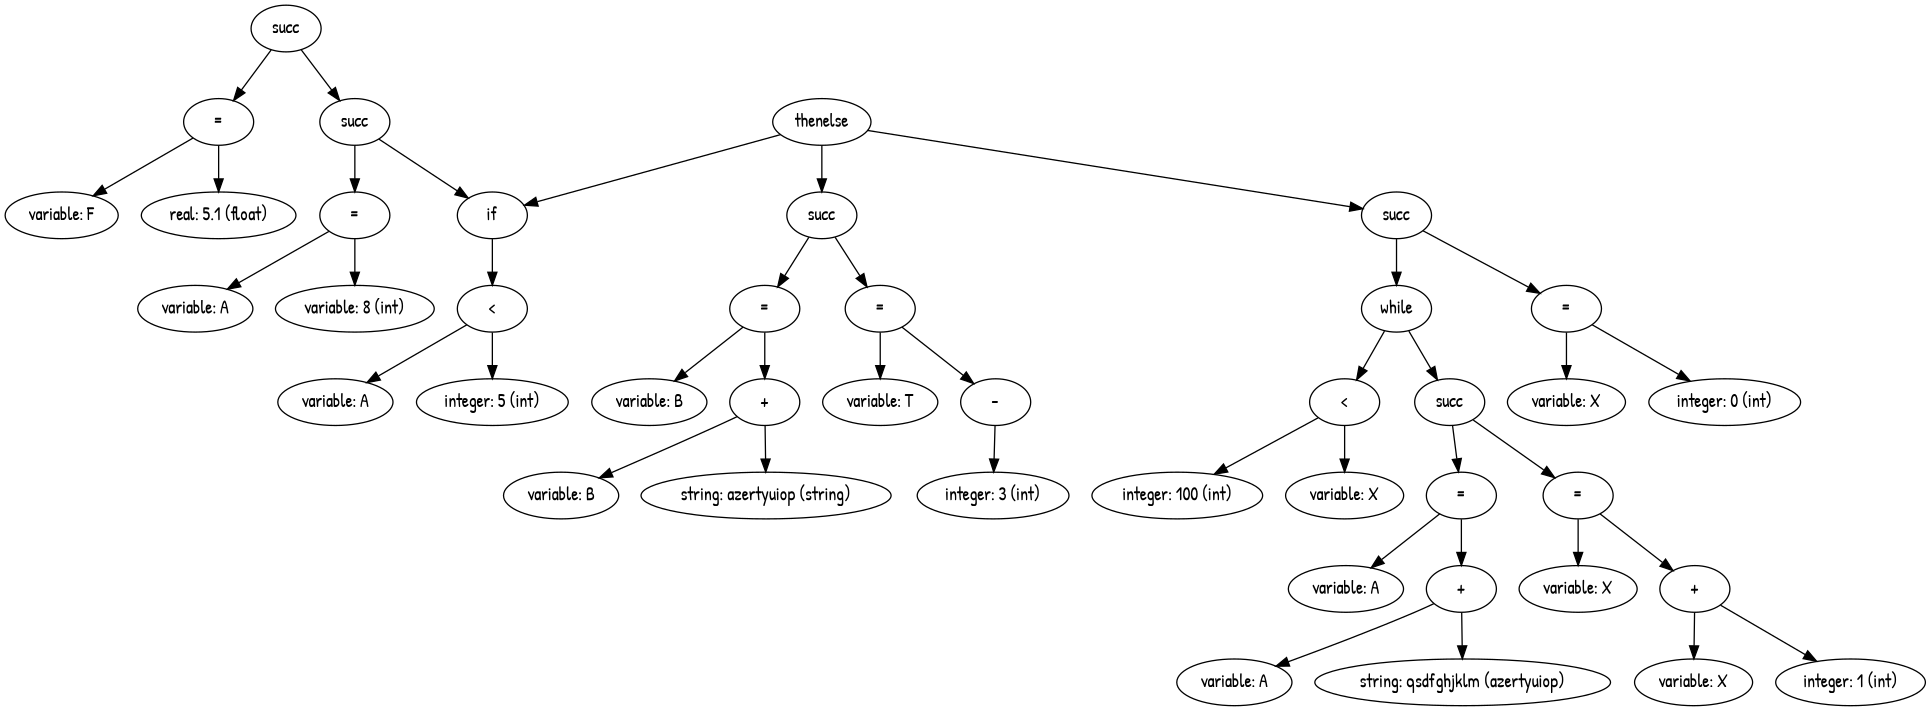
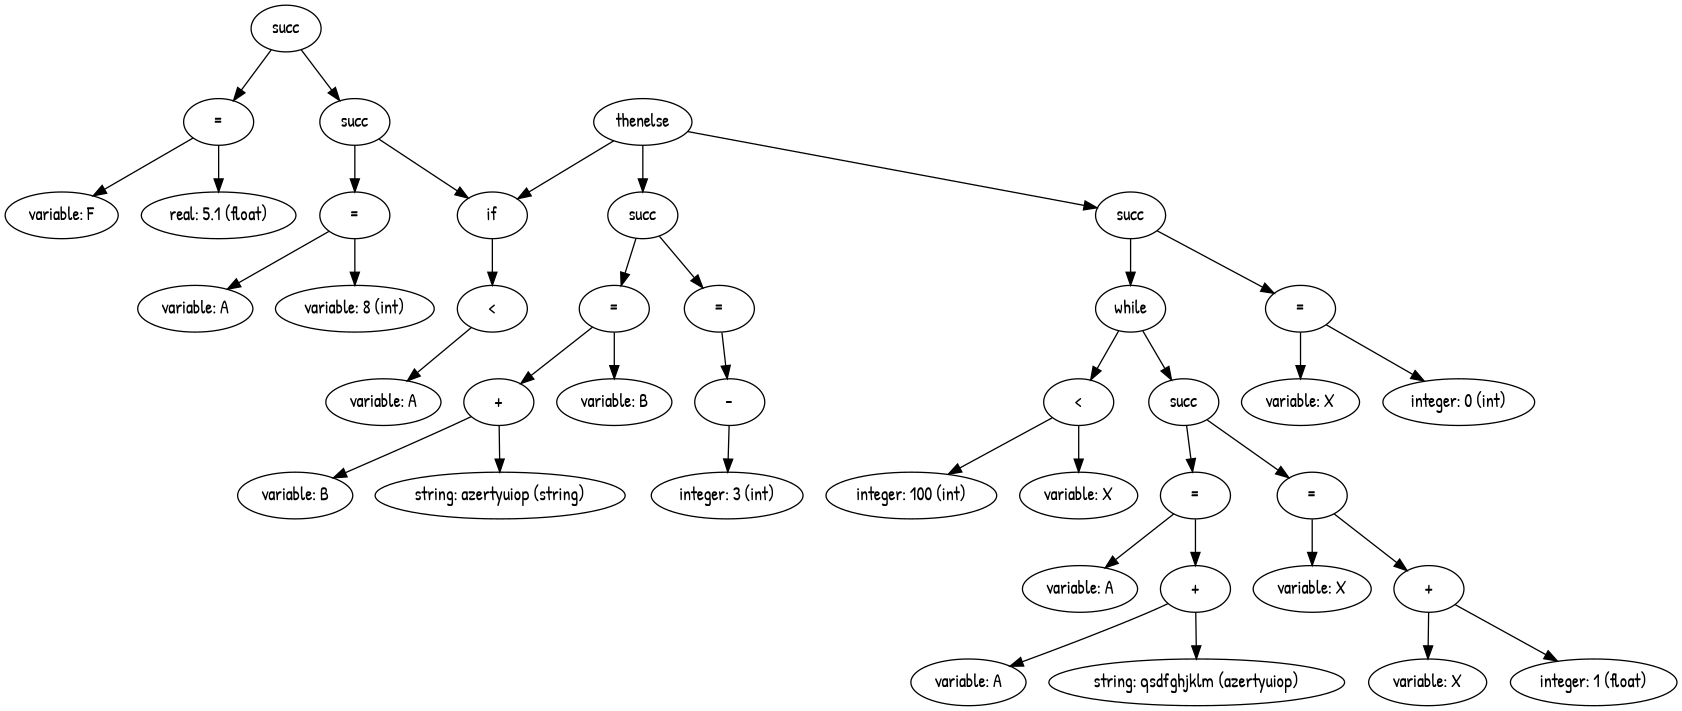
(492, 402) -> none
(880, 402) -> none
(1850, 682) -> (1594, 682)
